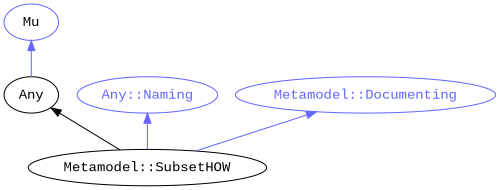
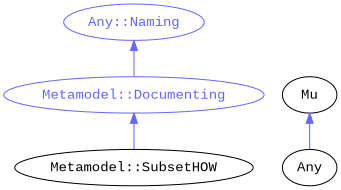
(31, 22) -> (310, 95)
(90, 132) -> none
(147, 136) -> (134, 64)
